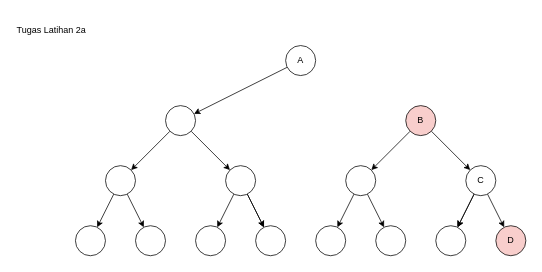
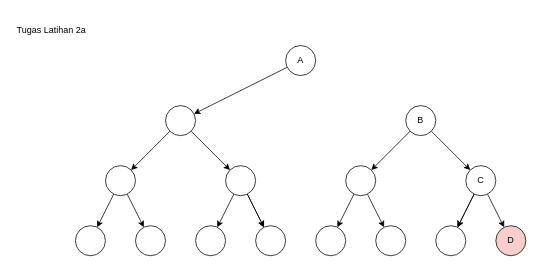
(420, 120) -> (420, 120)
